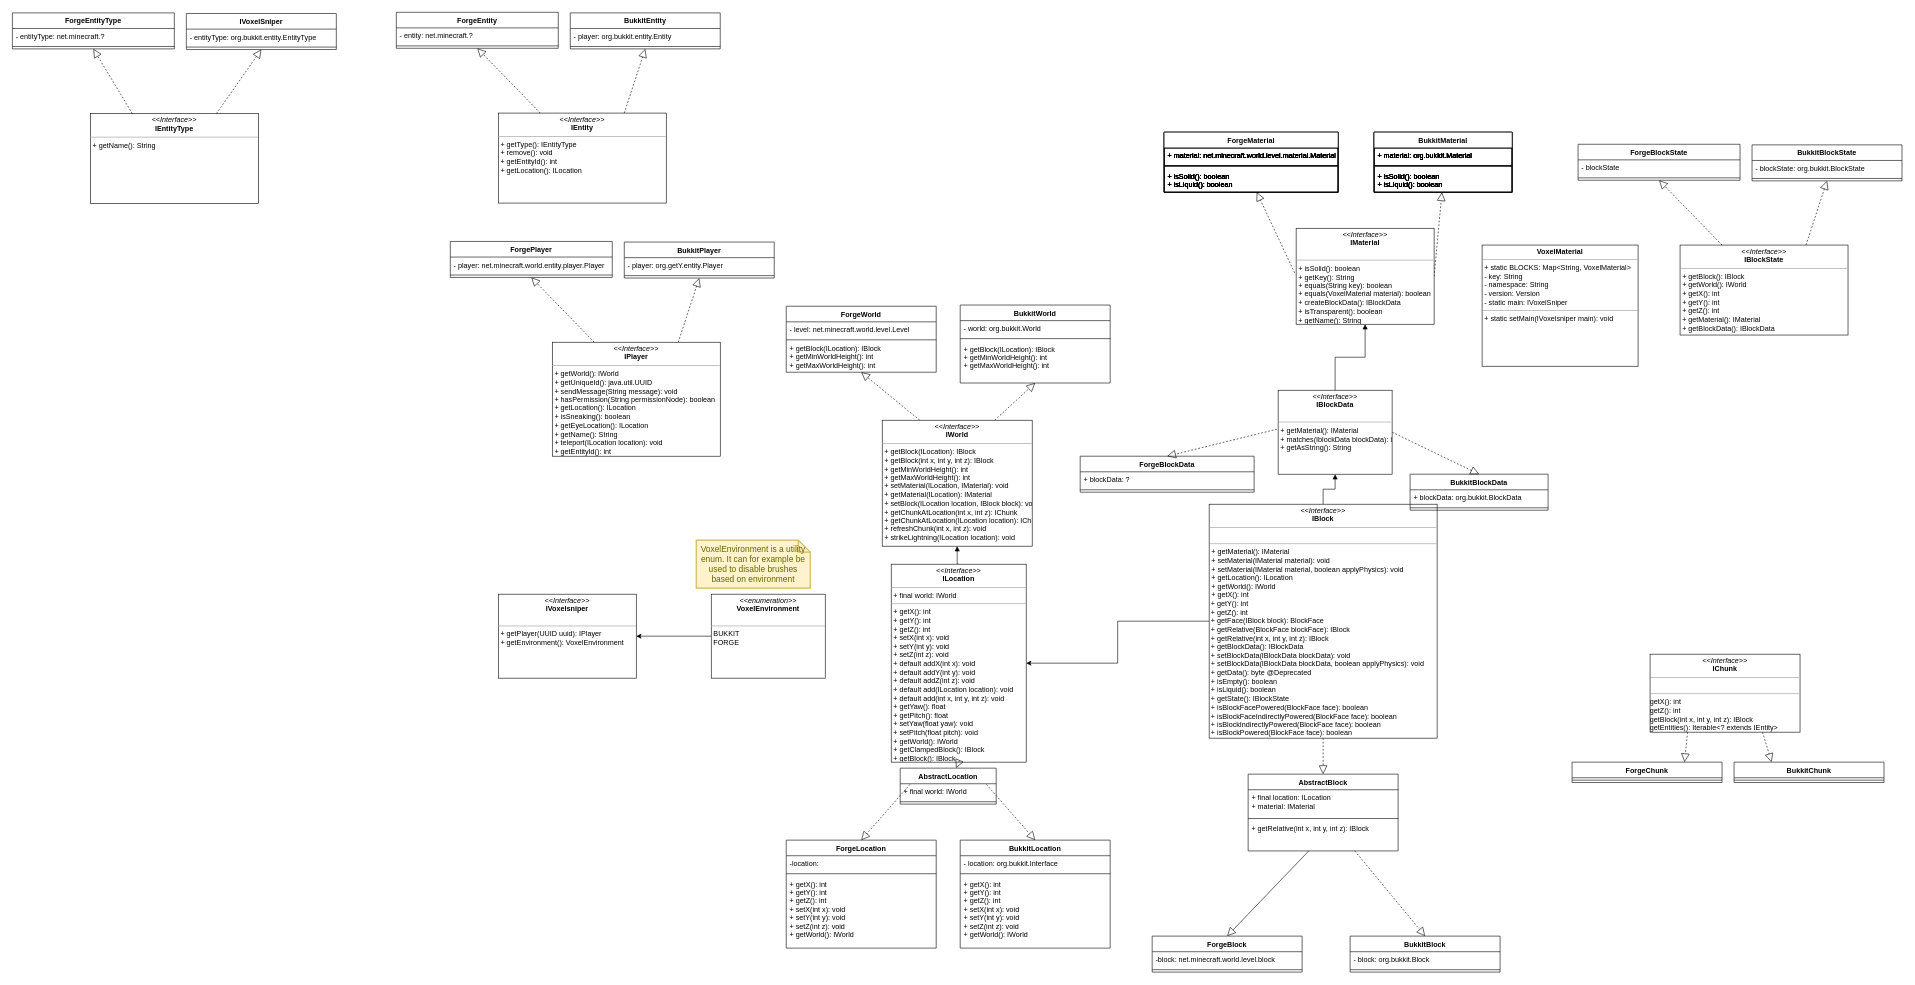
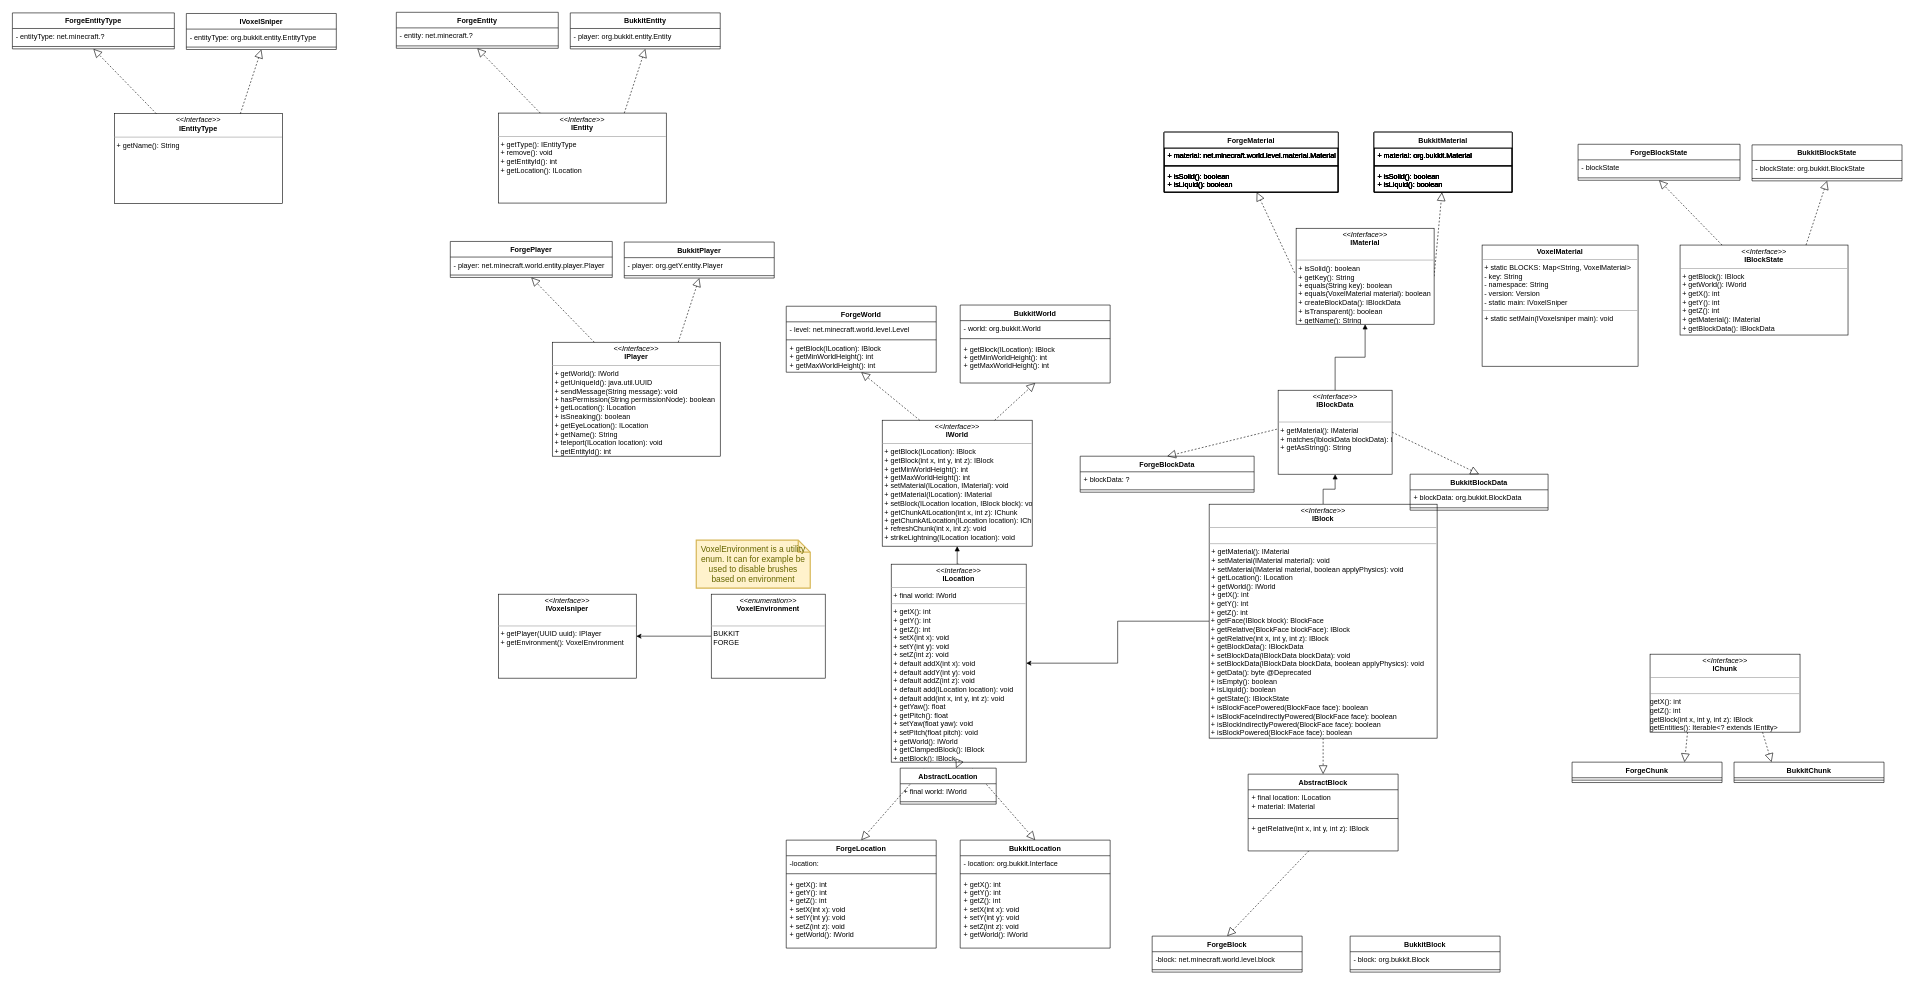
(174, 159) -> (198, 159)
(1271, 891) -> (1271, 891)
(1388, 891) -> none
